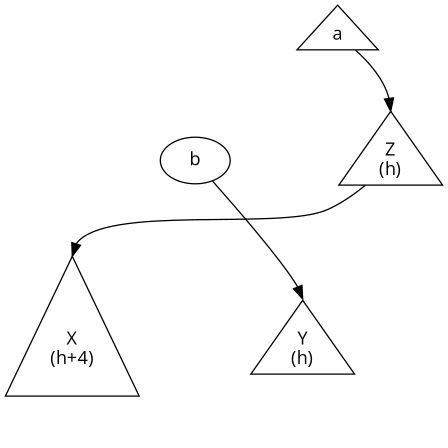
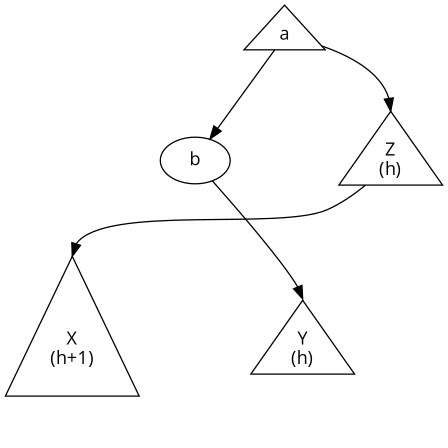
none -> (246, 89)
(72, 350) -> (72, 350)
